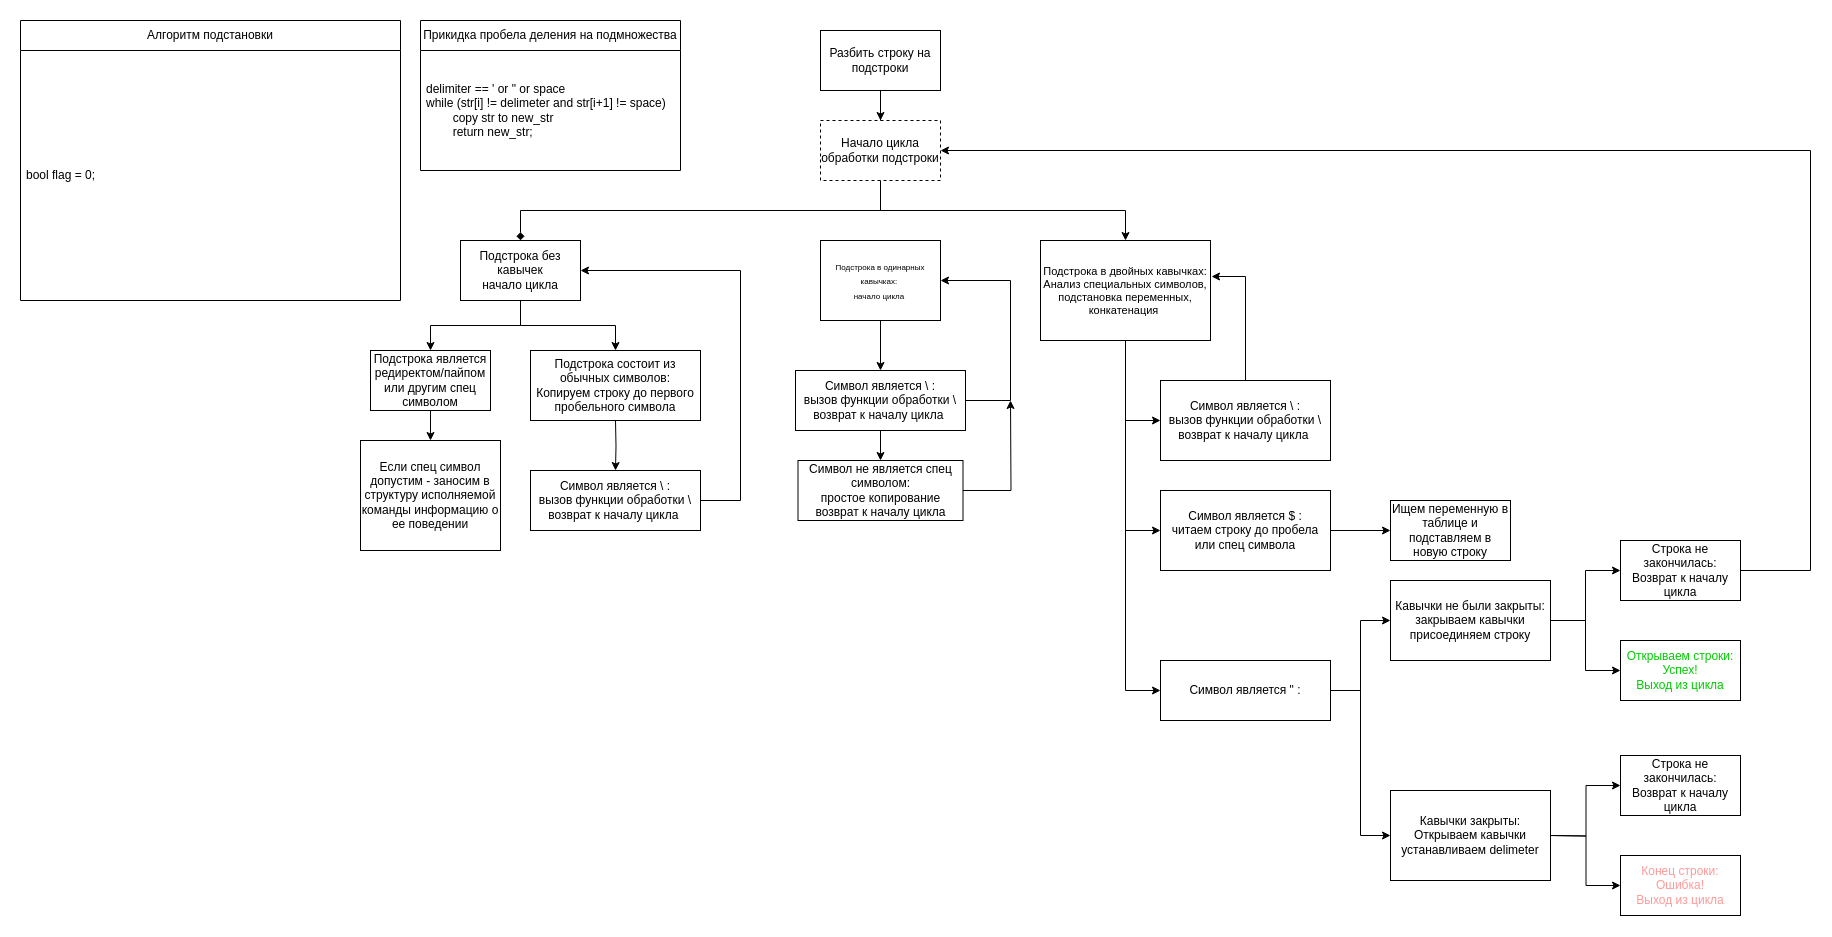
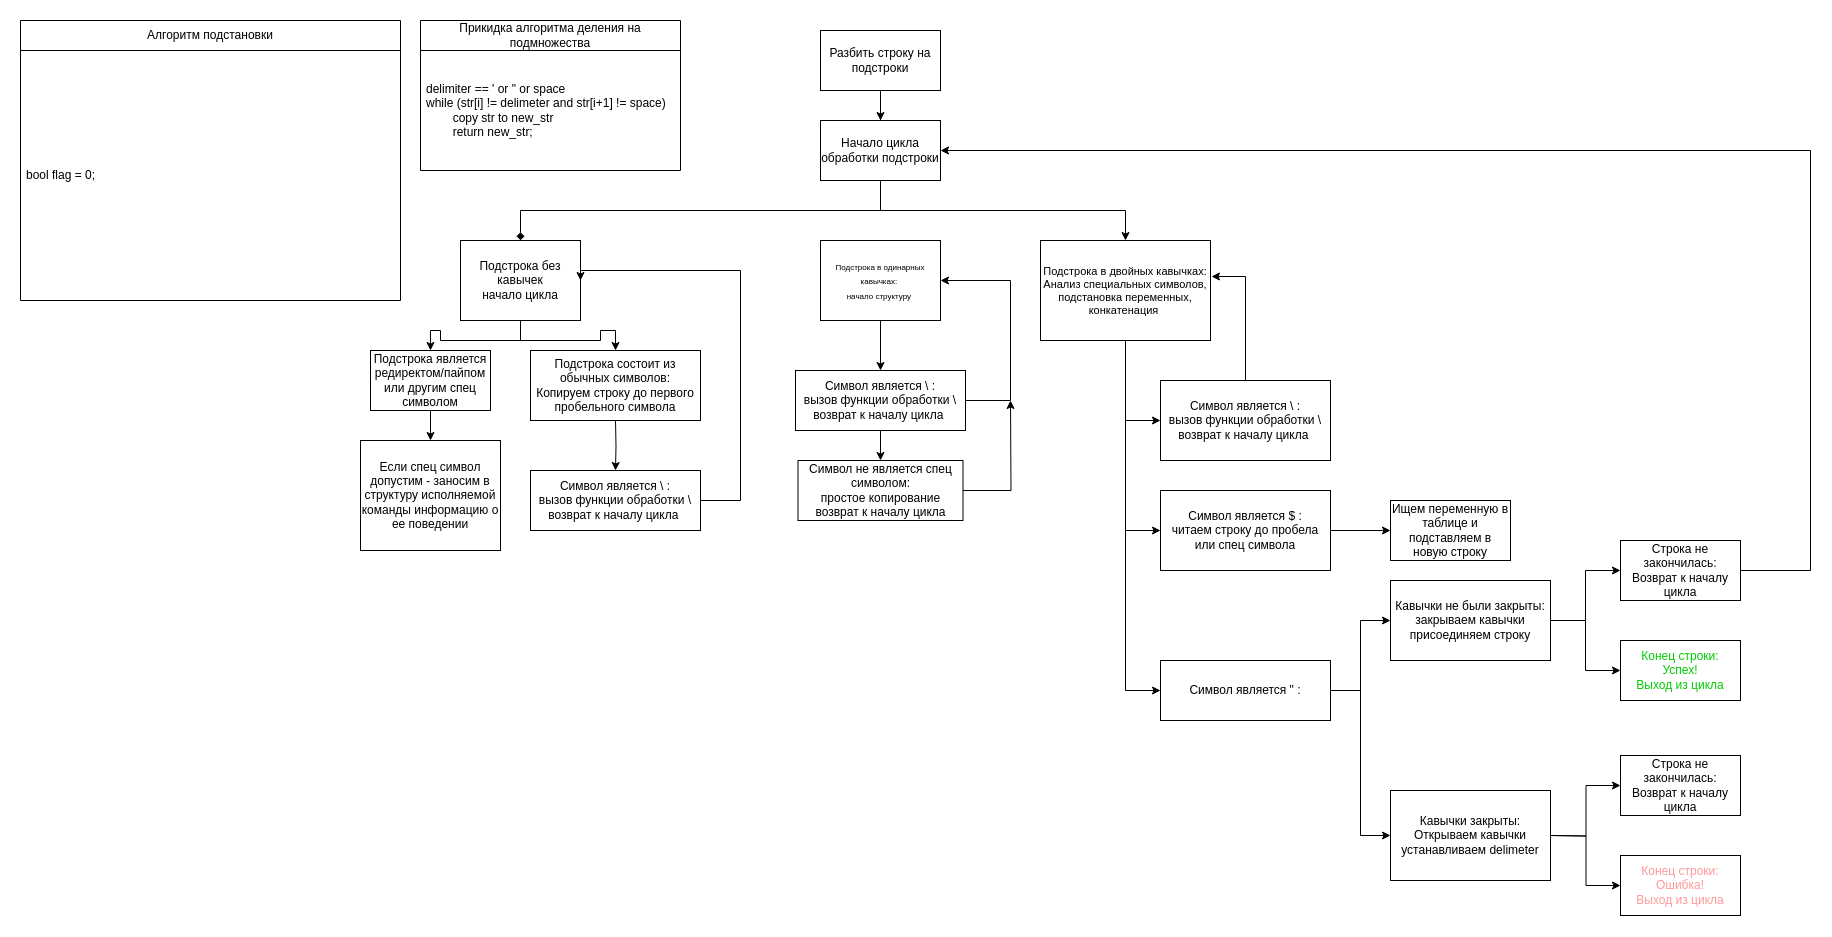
(551, 36) -> (551, 36)
(881, 151) -> (881, 151)
(521, 271) -> (521, 281)
(881, 281) -> (881, 281)
(1681, 671) -> (1681, 671)
